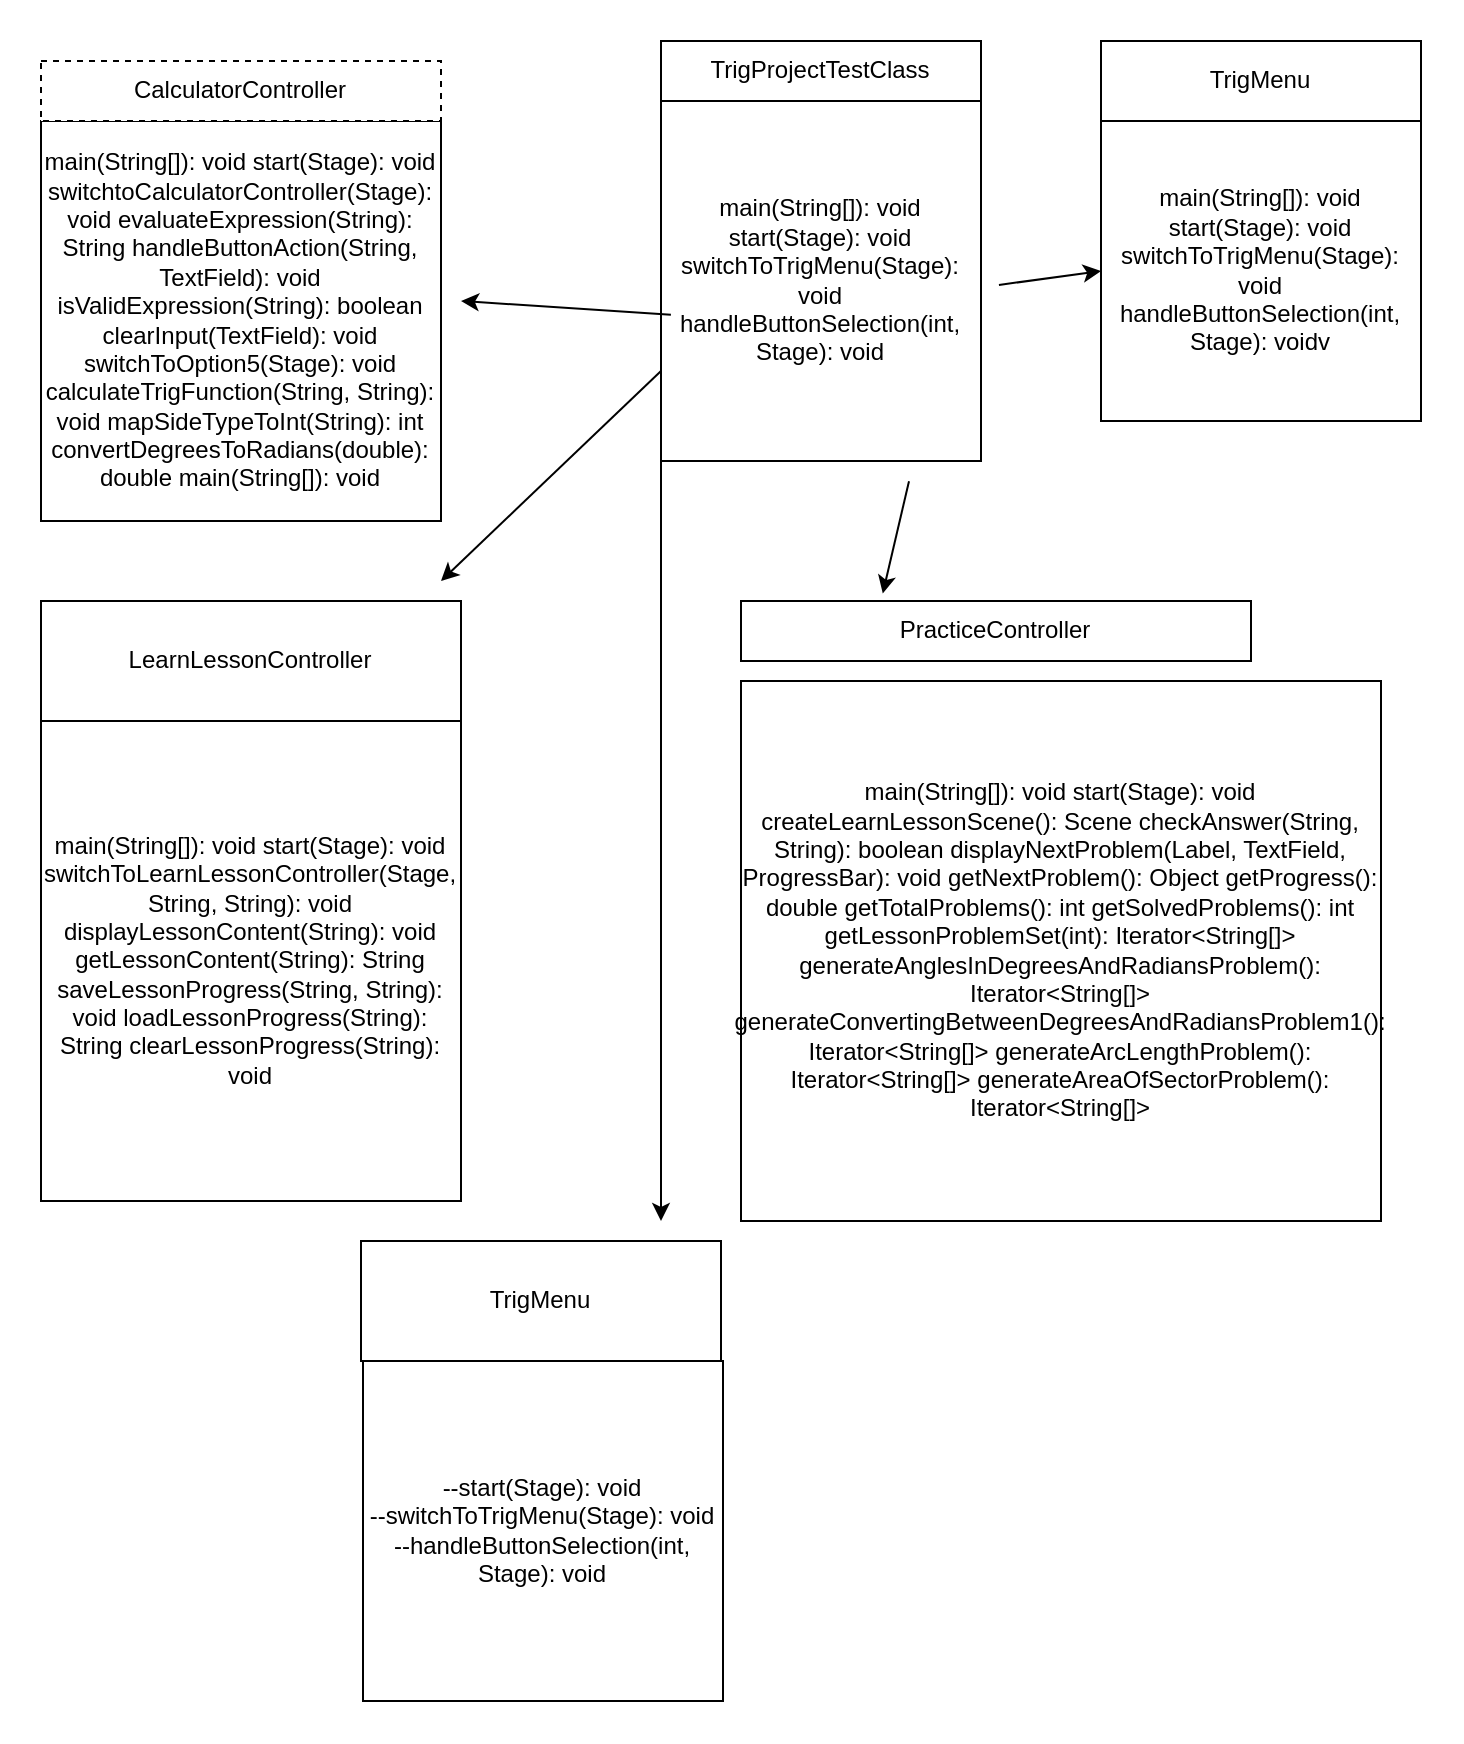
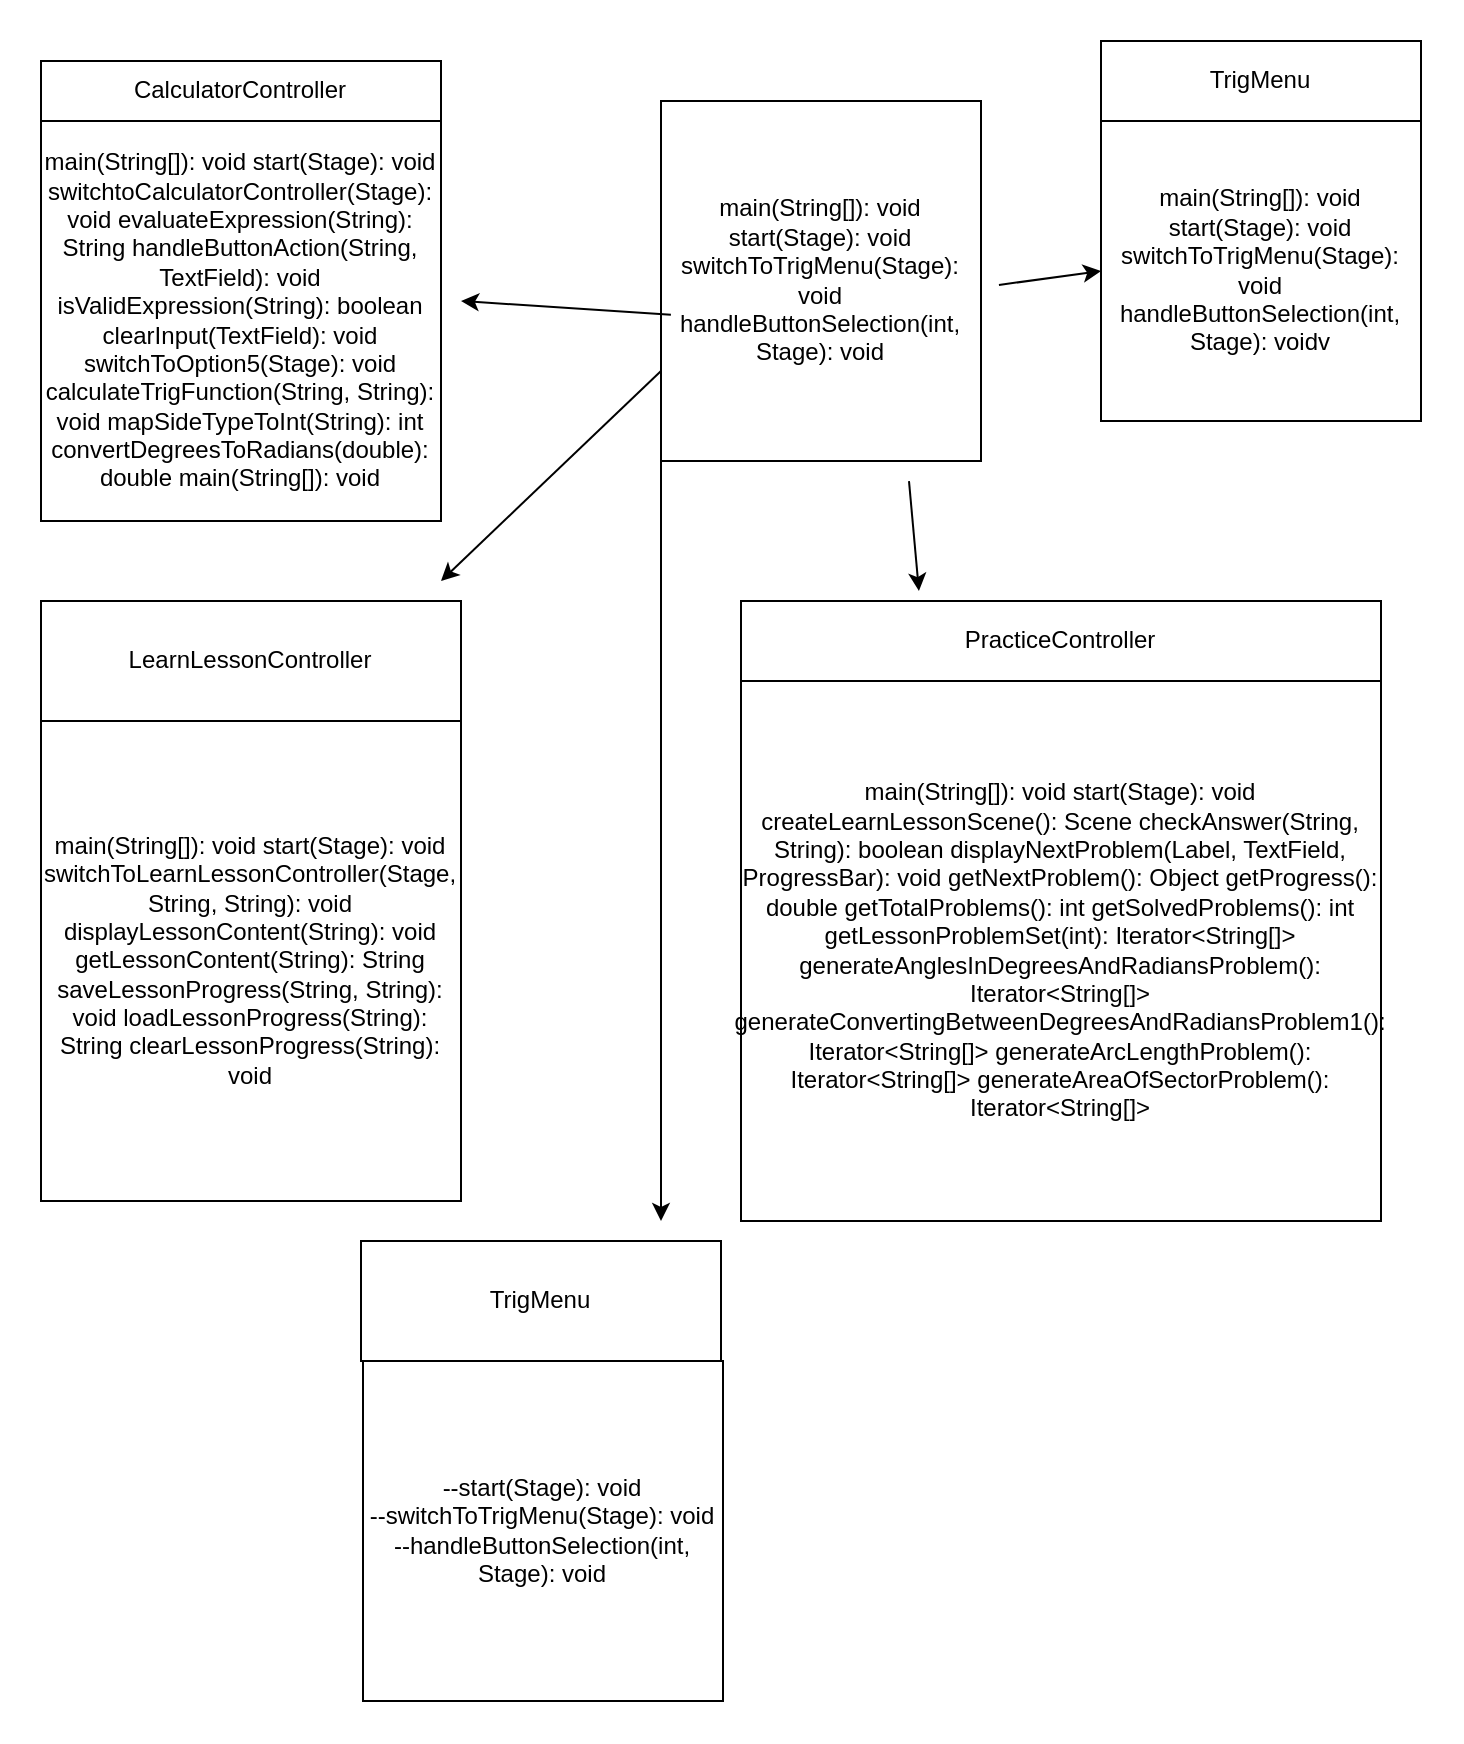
(821, 71) -> none
(241, 91) -> (241, 91)
(996, 631) -> (1061, 641)
